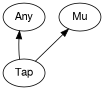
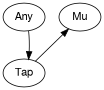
(19, 49) -> (29, 41)
